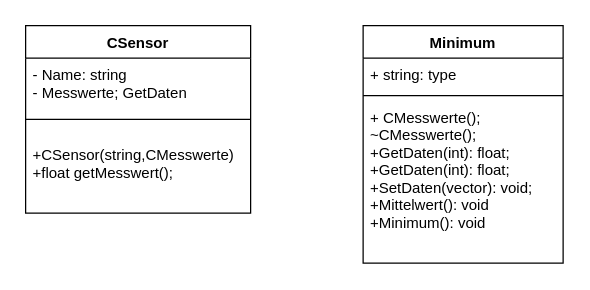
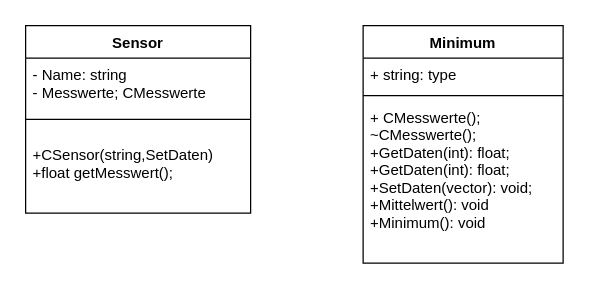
(138, 43) -> (138, 43)
(84, 75) -> (84, 75)
(142, 155) -> (134, 155)
